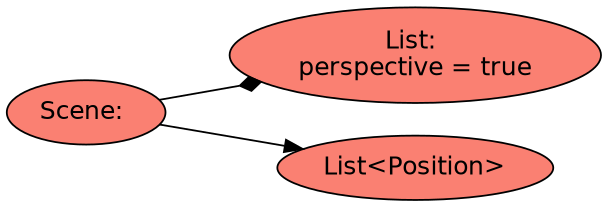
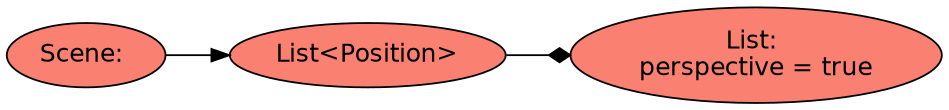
(199, 93) -> (527, 55)
